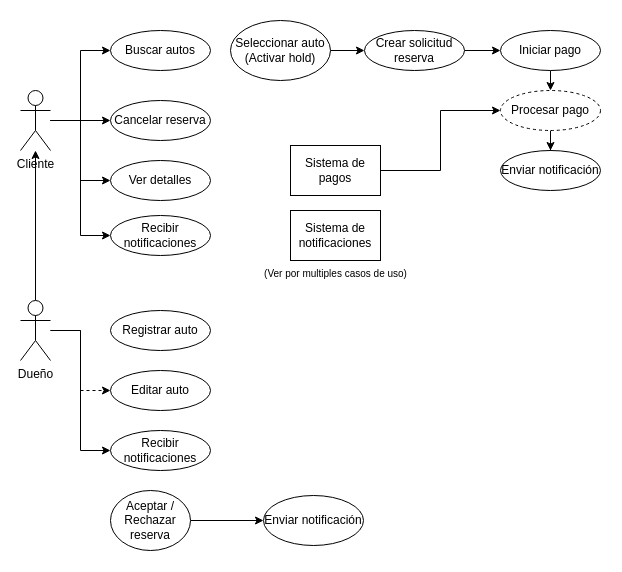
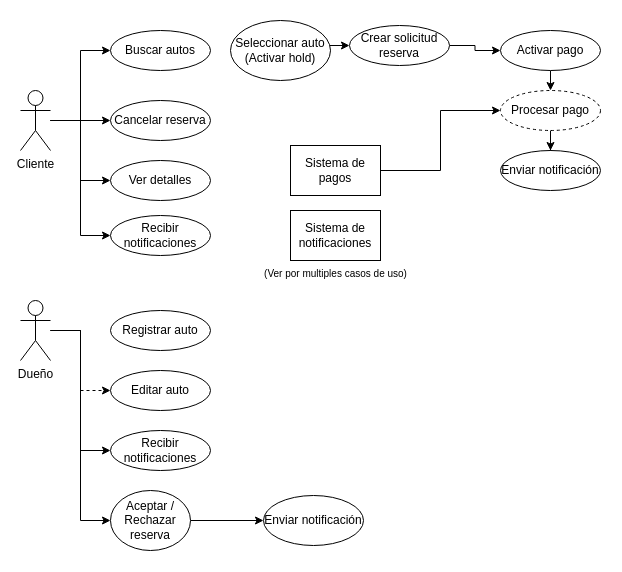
(415, 51) -> (400, 46)
(551, 51) -> (551, 51)
(36, 229) -> (81, 498)
